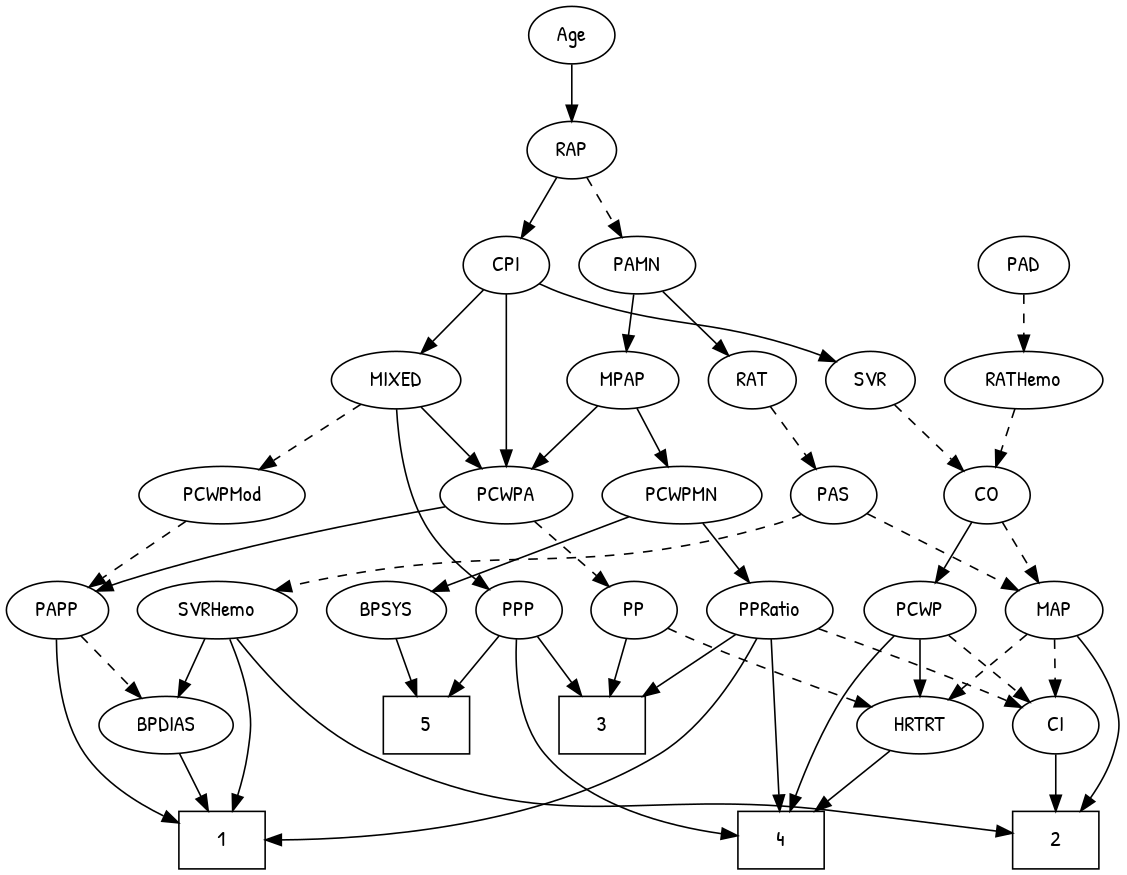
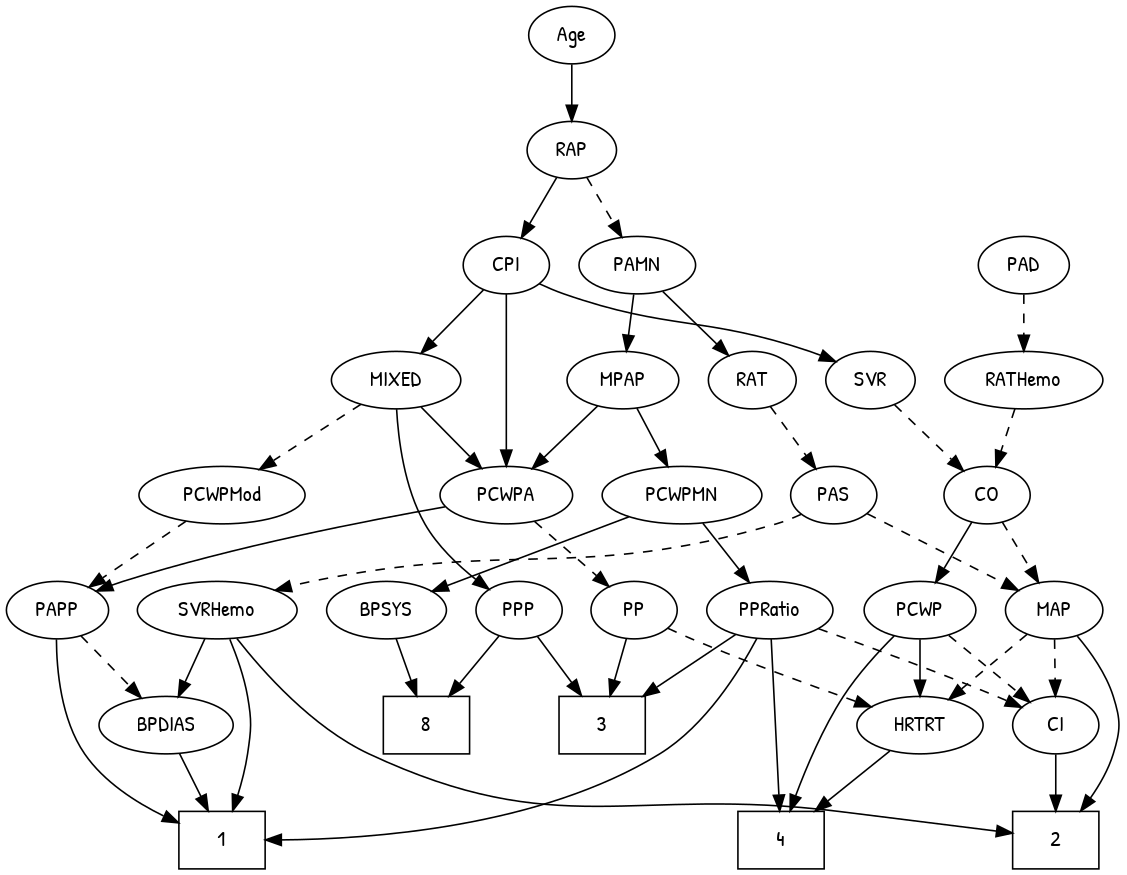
(426, 725) -> (426, 725)
(573, 780) -> none
